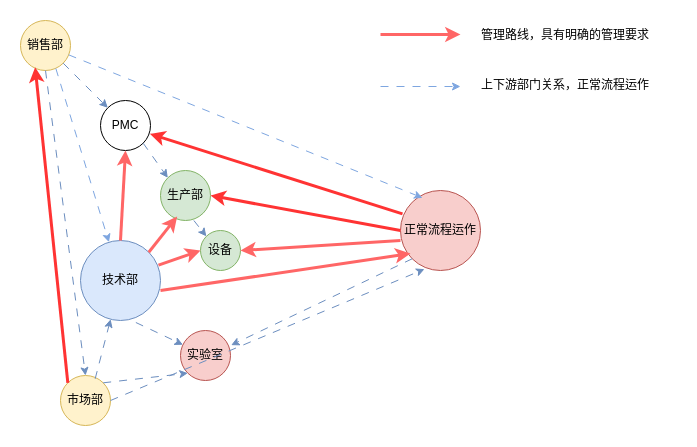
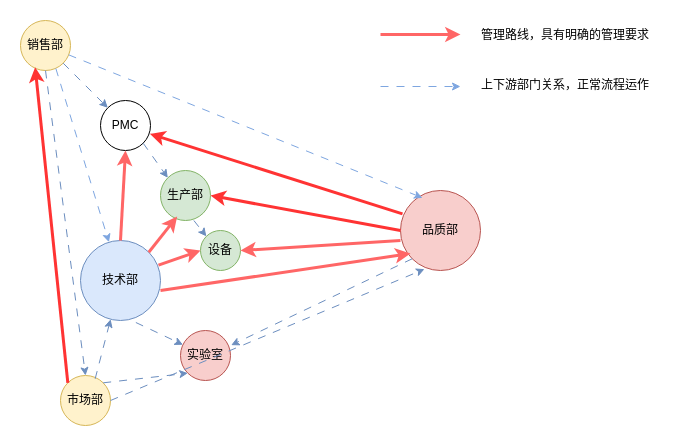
(441, 231) -> (441, 231)
